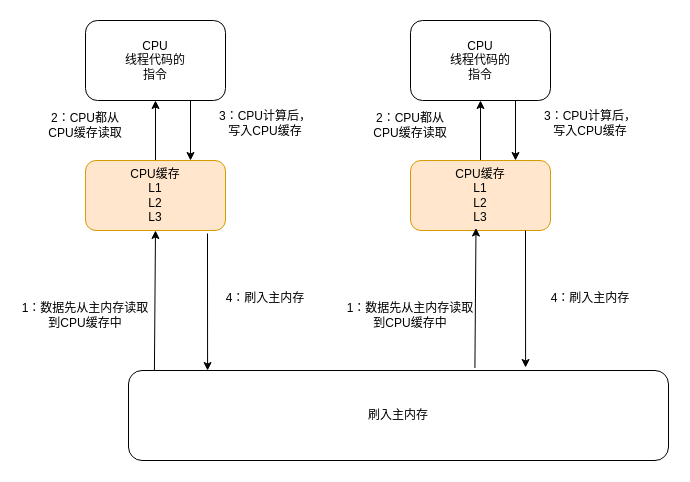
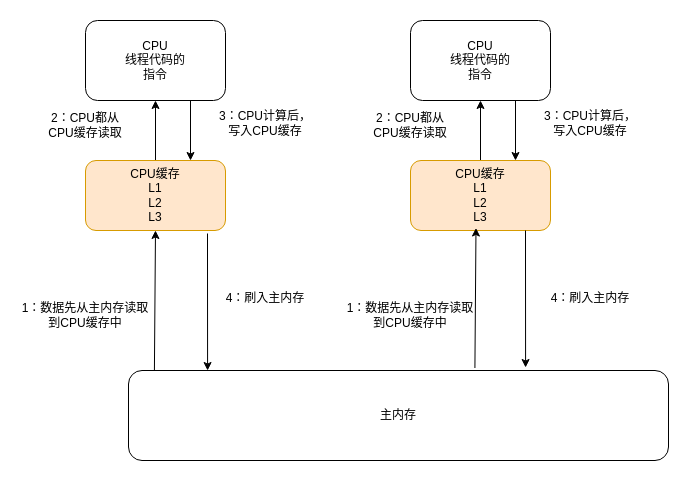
(399, 416) -> (399, 416)
